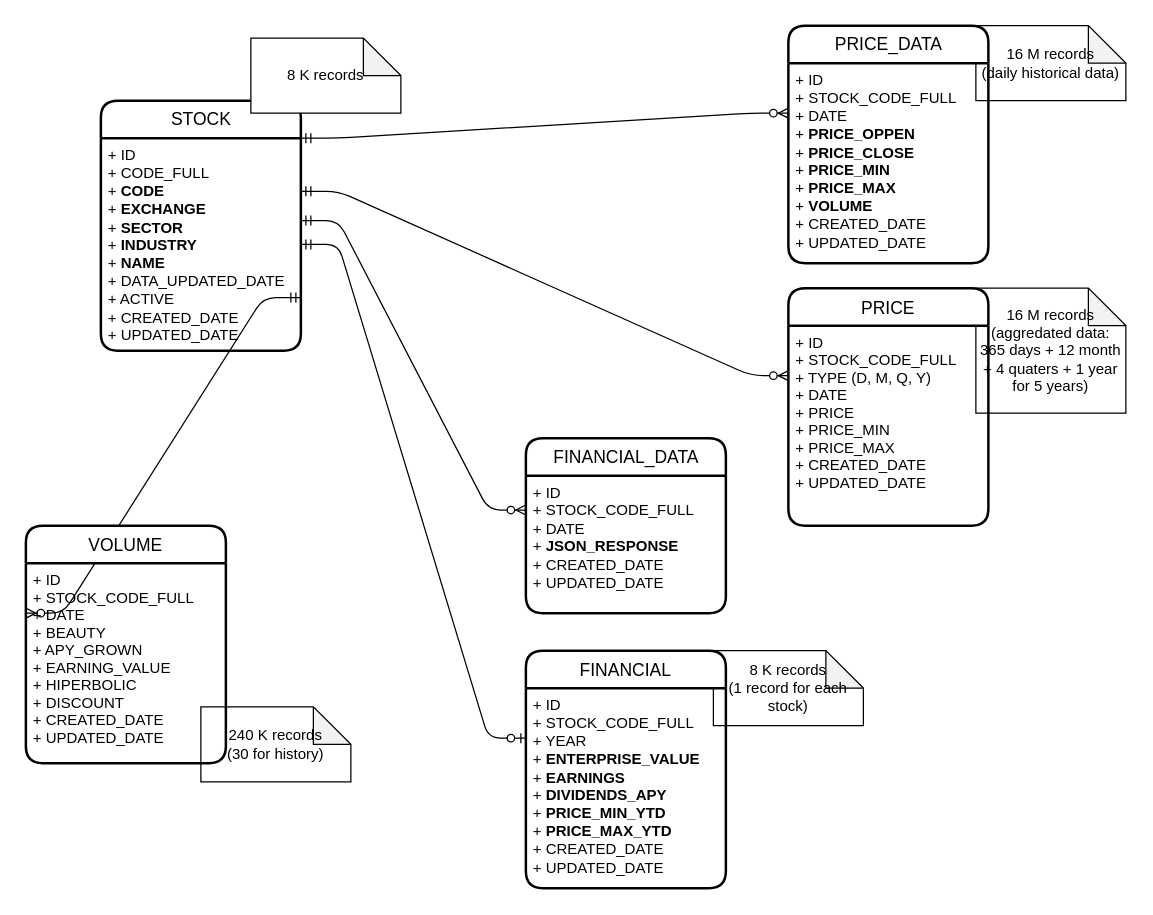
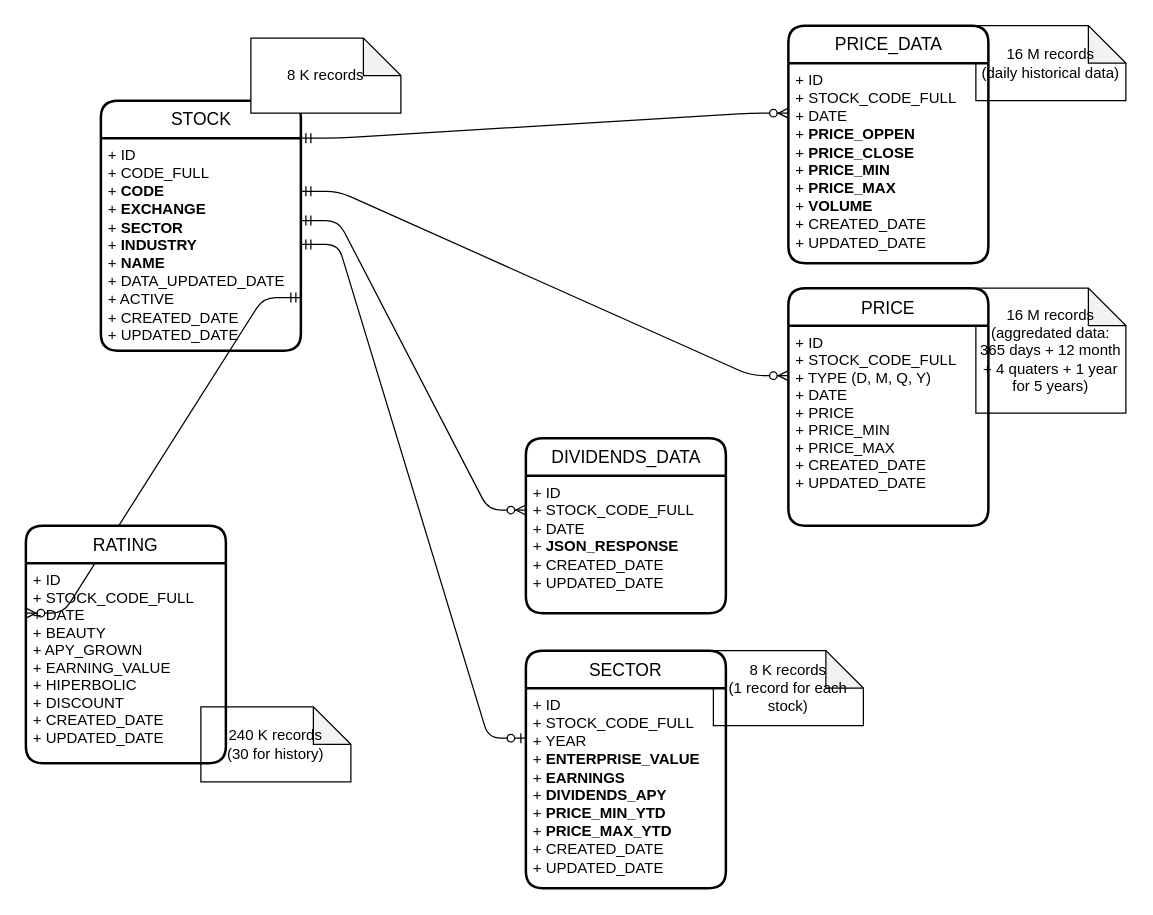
(626, 457) -> (626, 457)
(125, 545) -> (125, 545)
(625, 670) -> (625, 670)
